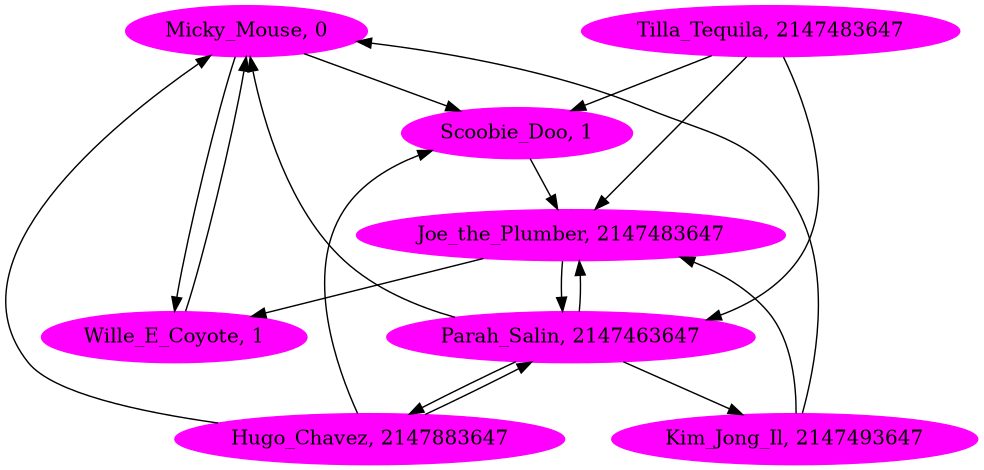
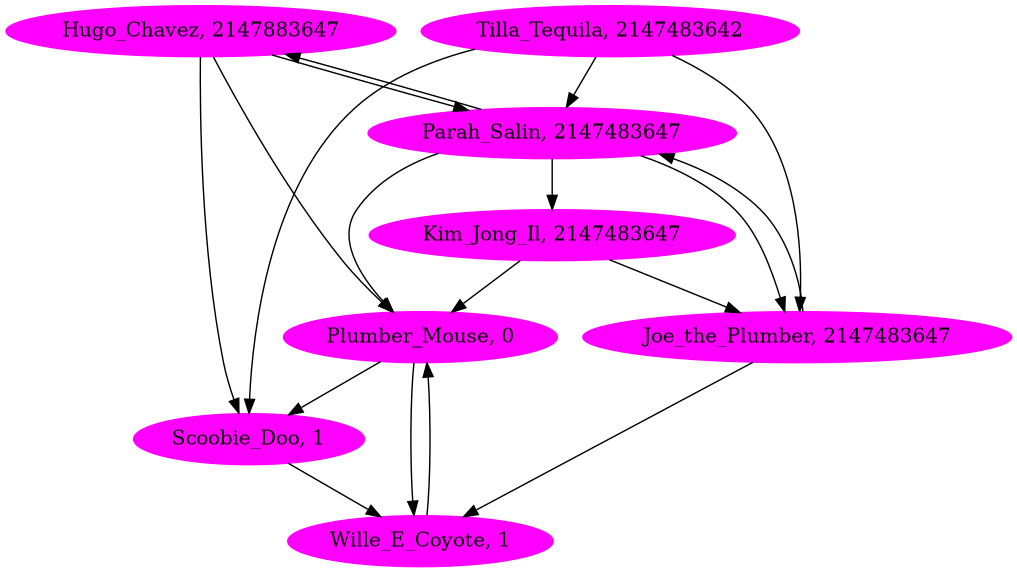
(247, 31) -> (420, 337)
(771, 31) -> (610, 31)
(540, 178) -> (328, 486)
(571, 337) -> (552, 133)
(795, 439) -> (552, 235)
